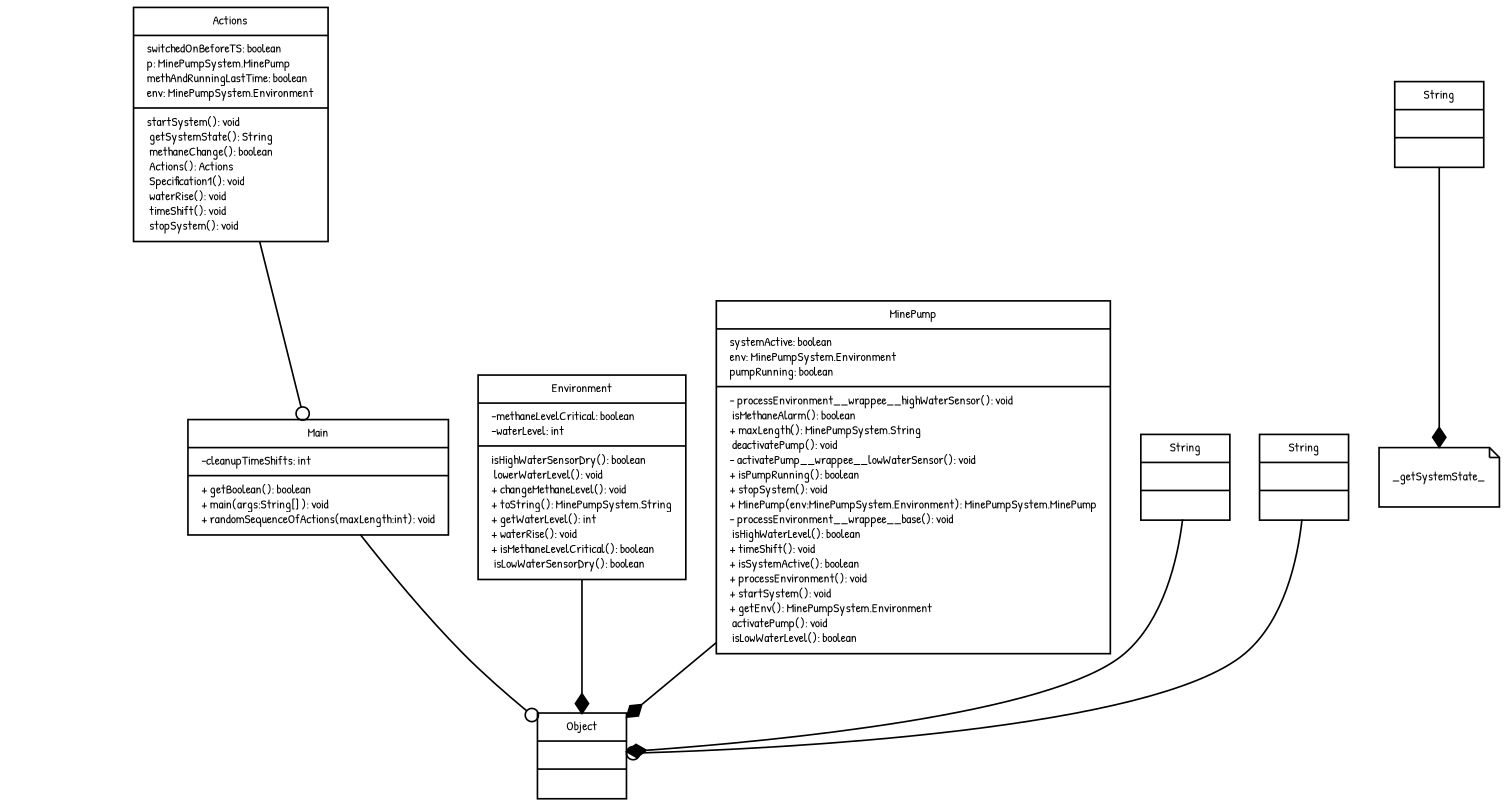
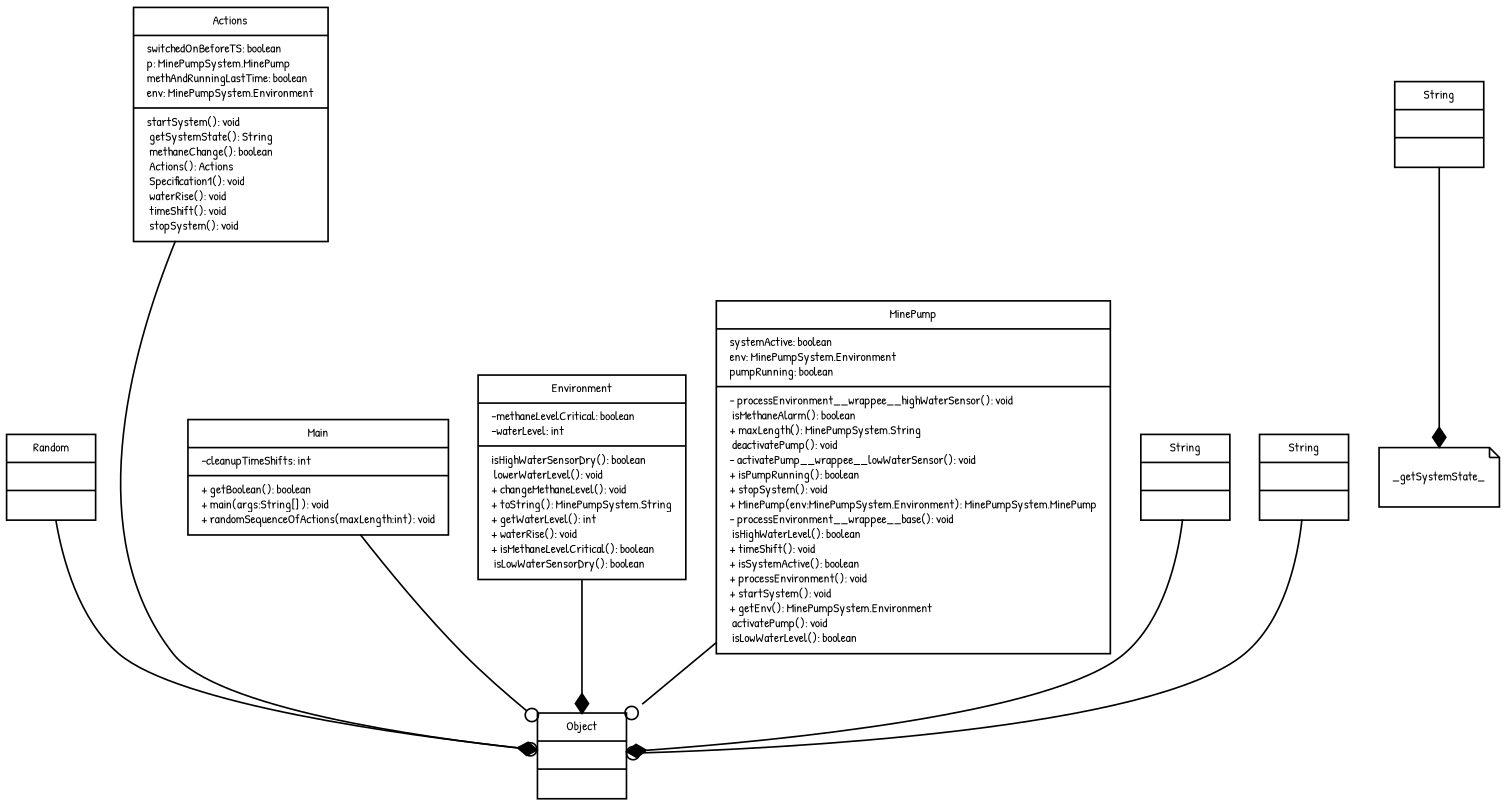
(280, 324) -> (157, 627)
none -> (51, 477)
(679, 673) -> (679, 673)
